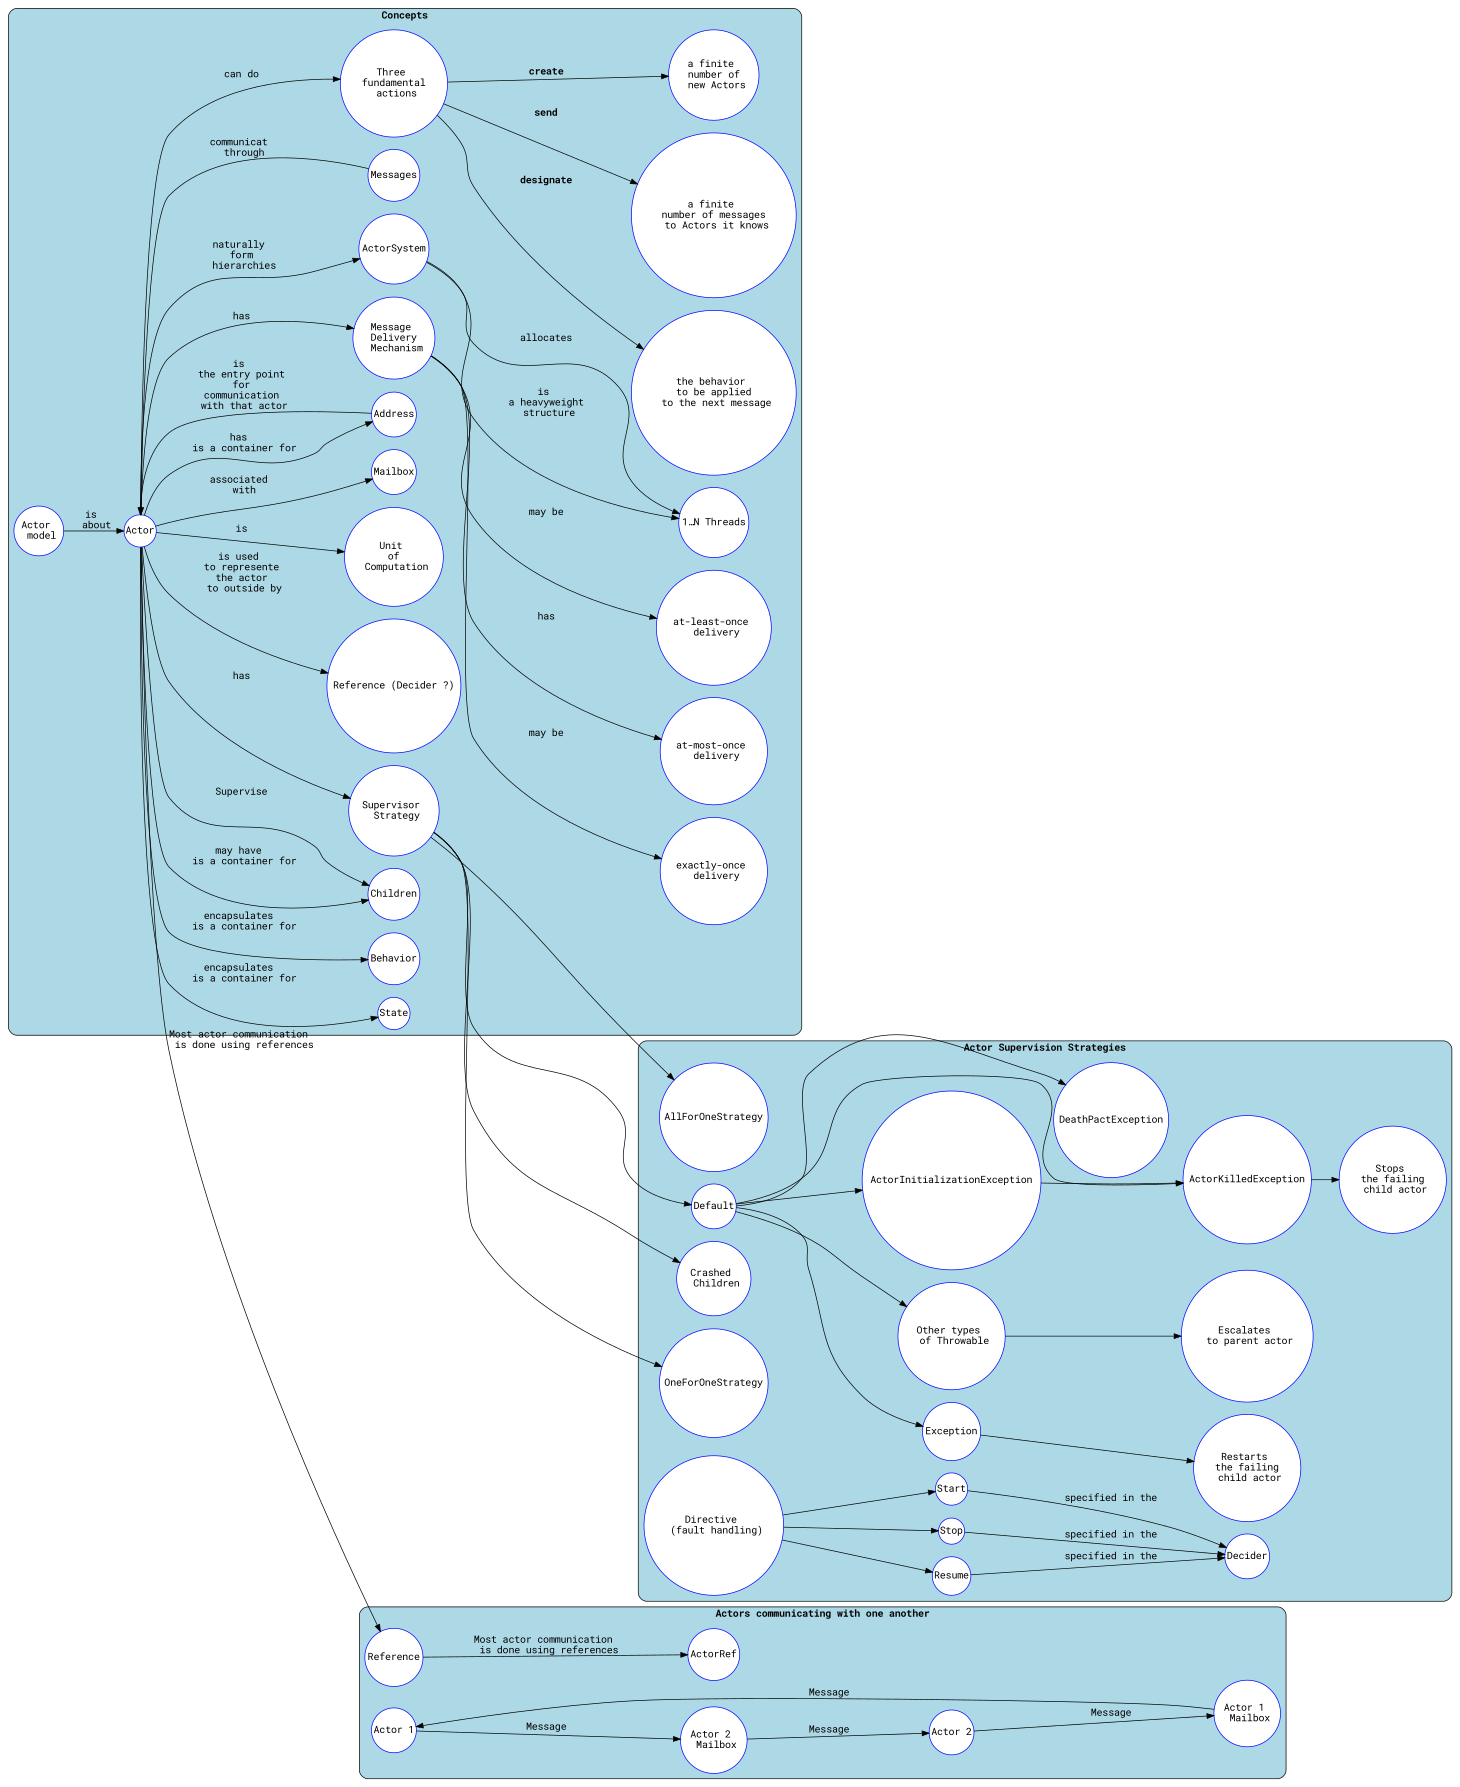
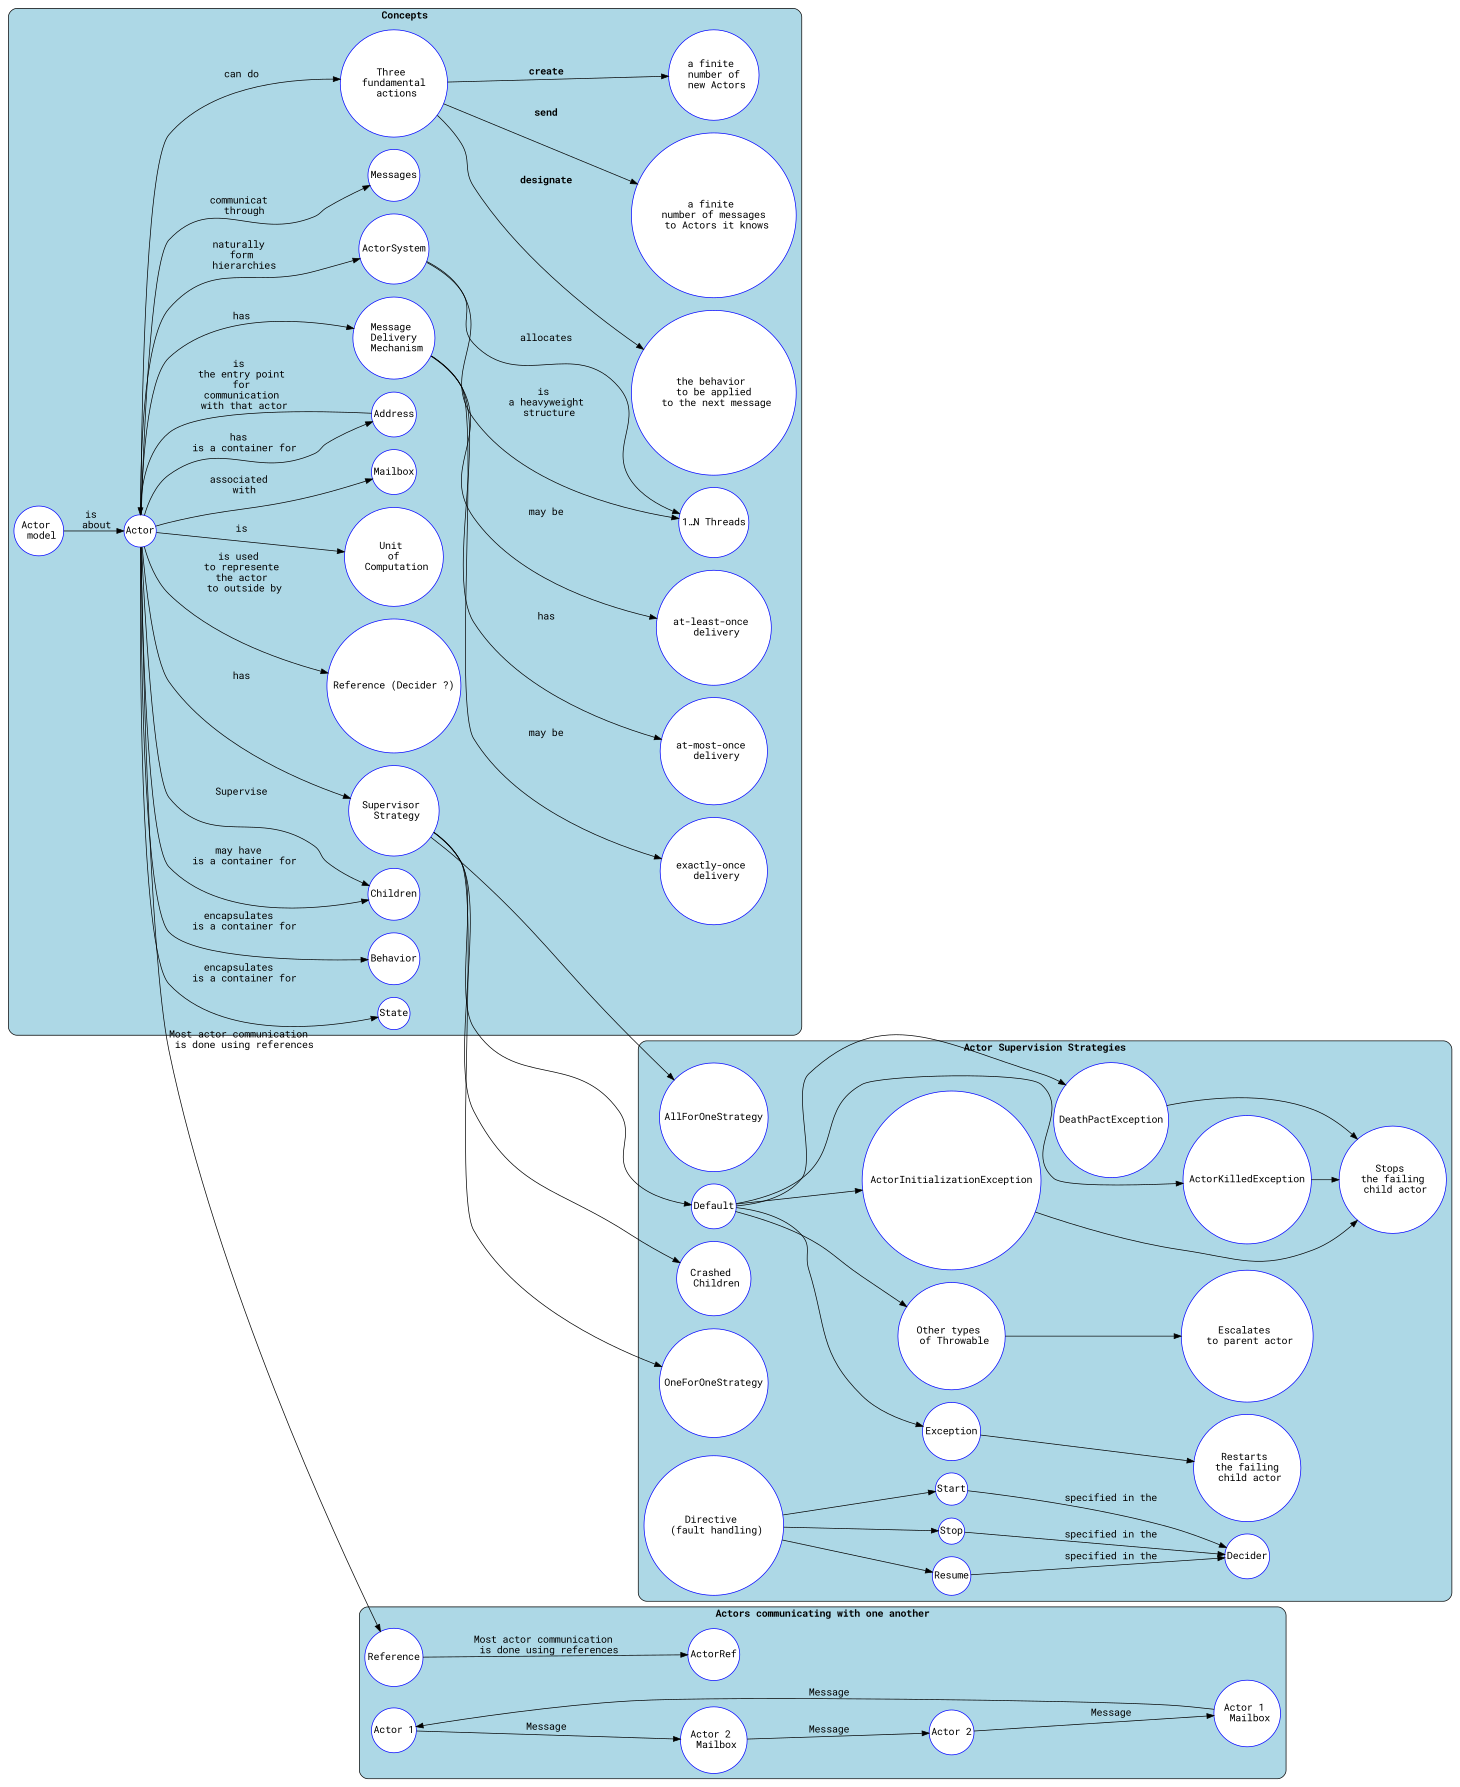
(155, 246) -> (159, 272)
none -> (1263, 1099)
(1109, 1184) -> (1196, 1252)
